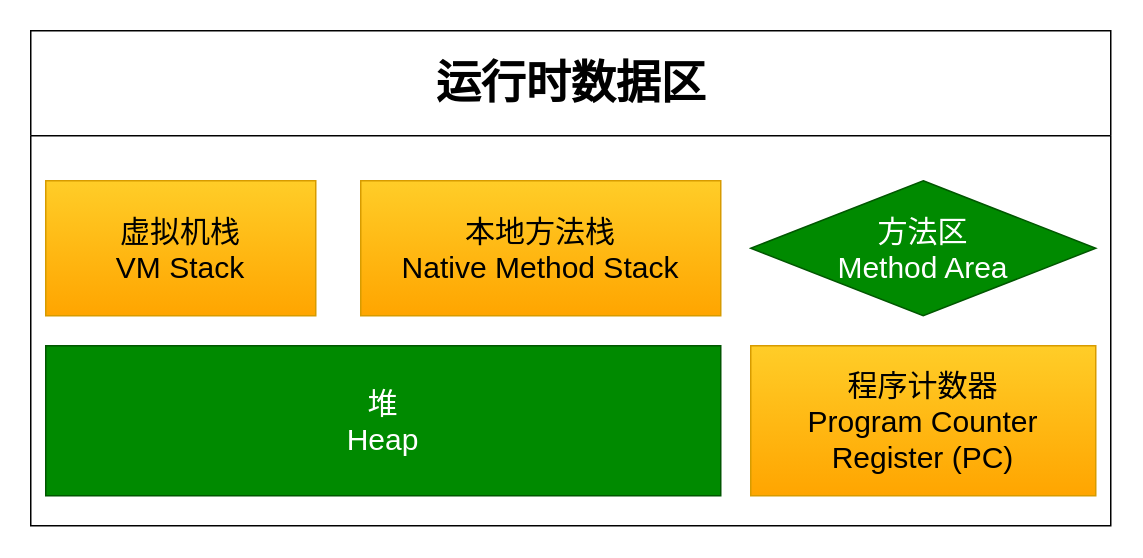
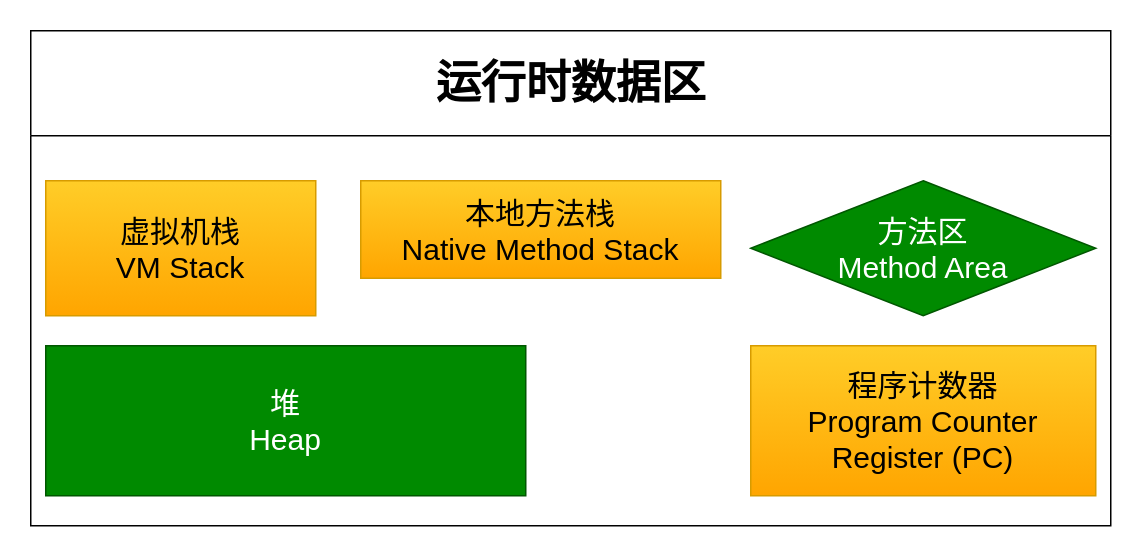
(541, 248) -> (541, 230)
(383, 421) -> (286, 421)
